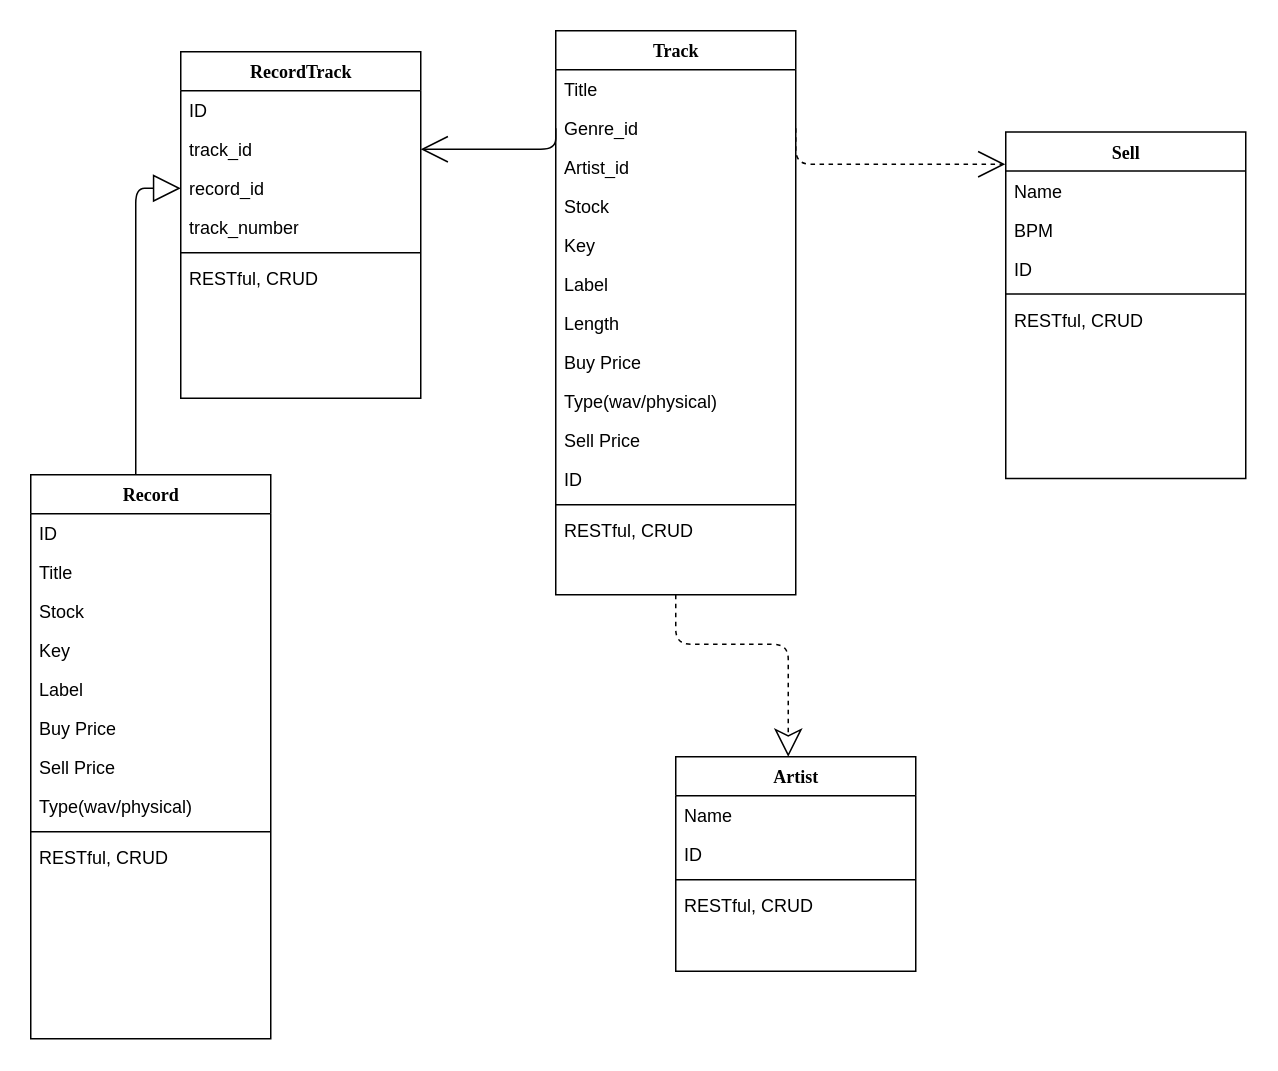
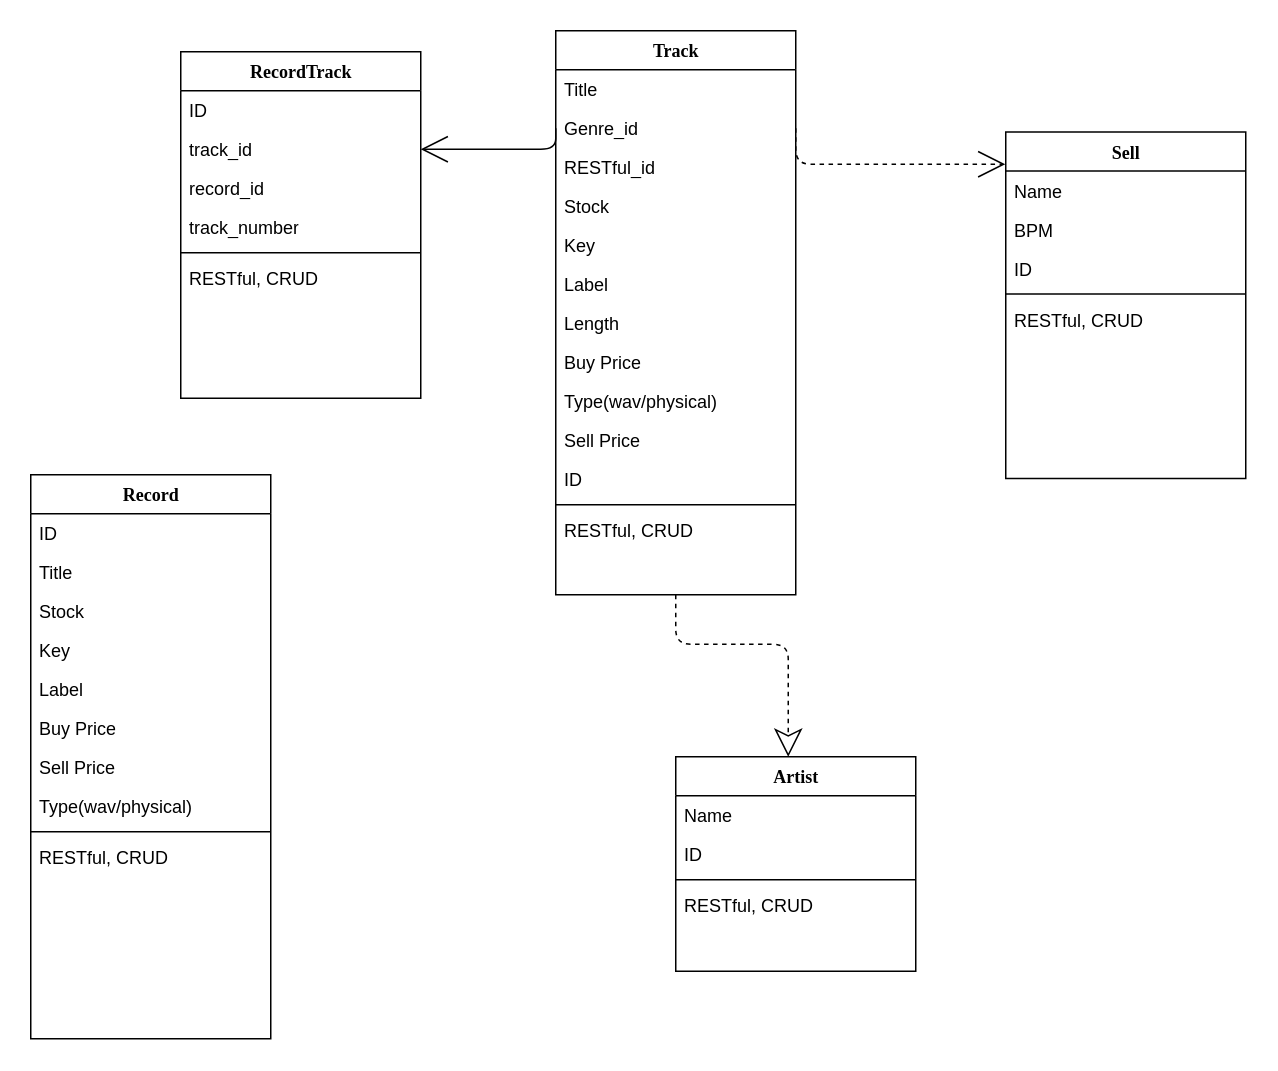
(605, 169) -> (610, 169)
(136, 326) -> none
